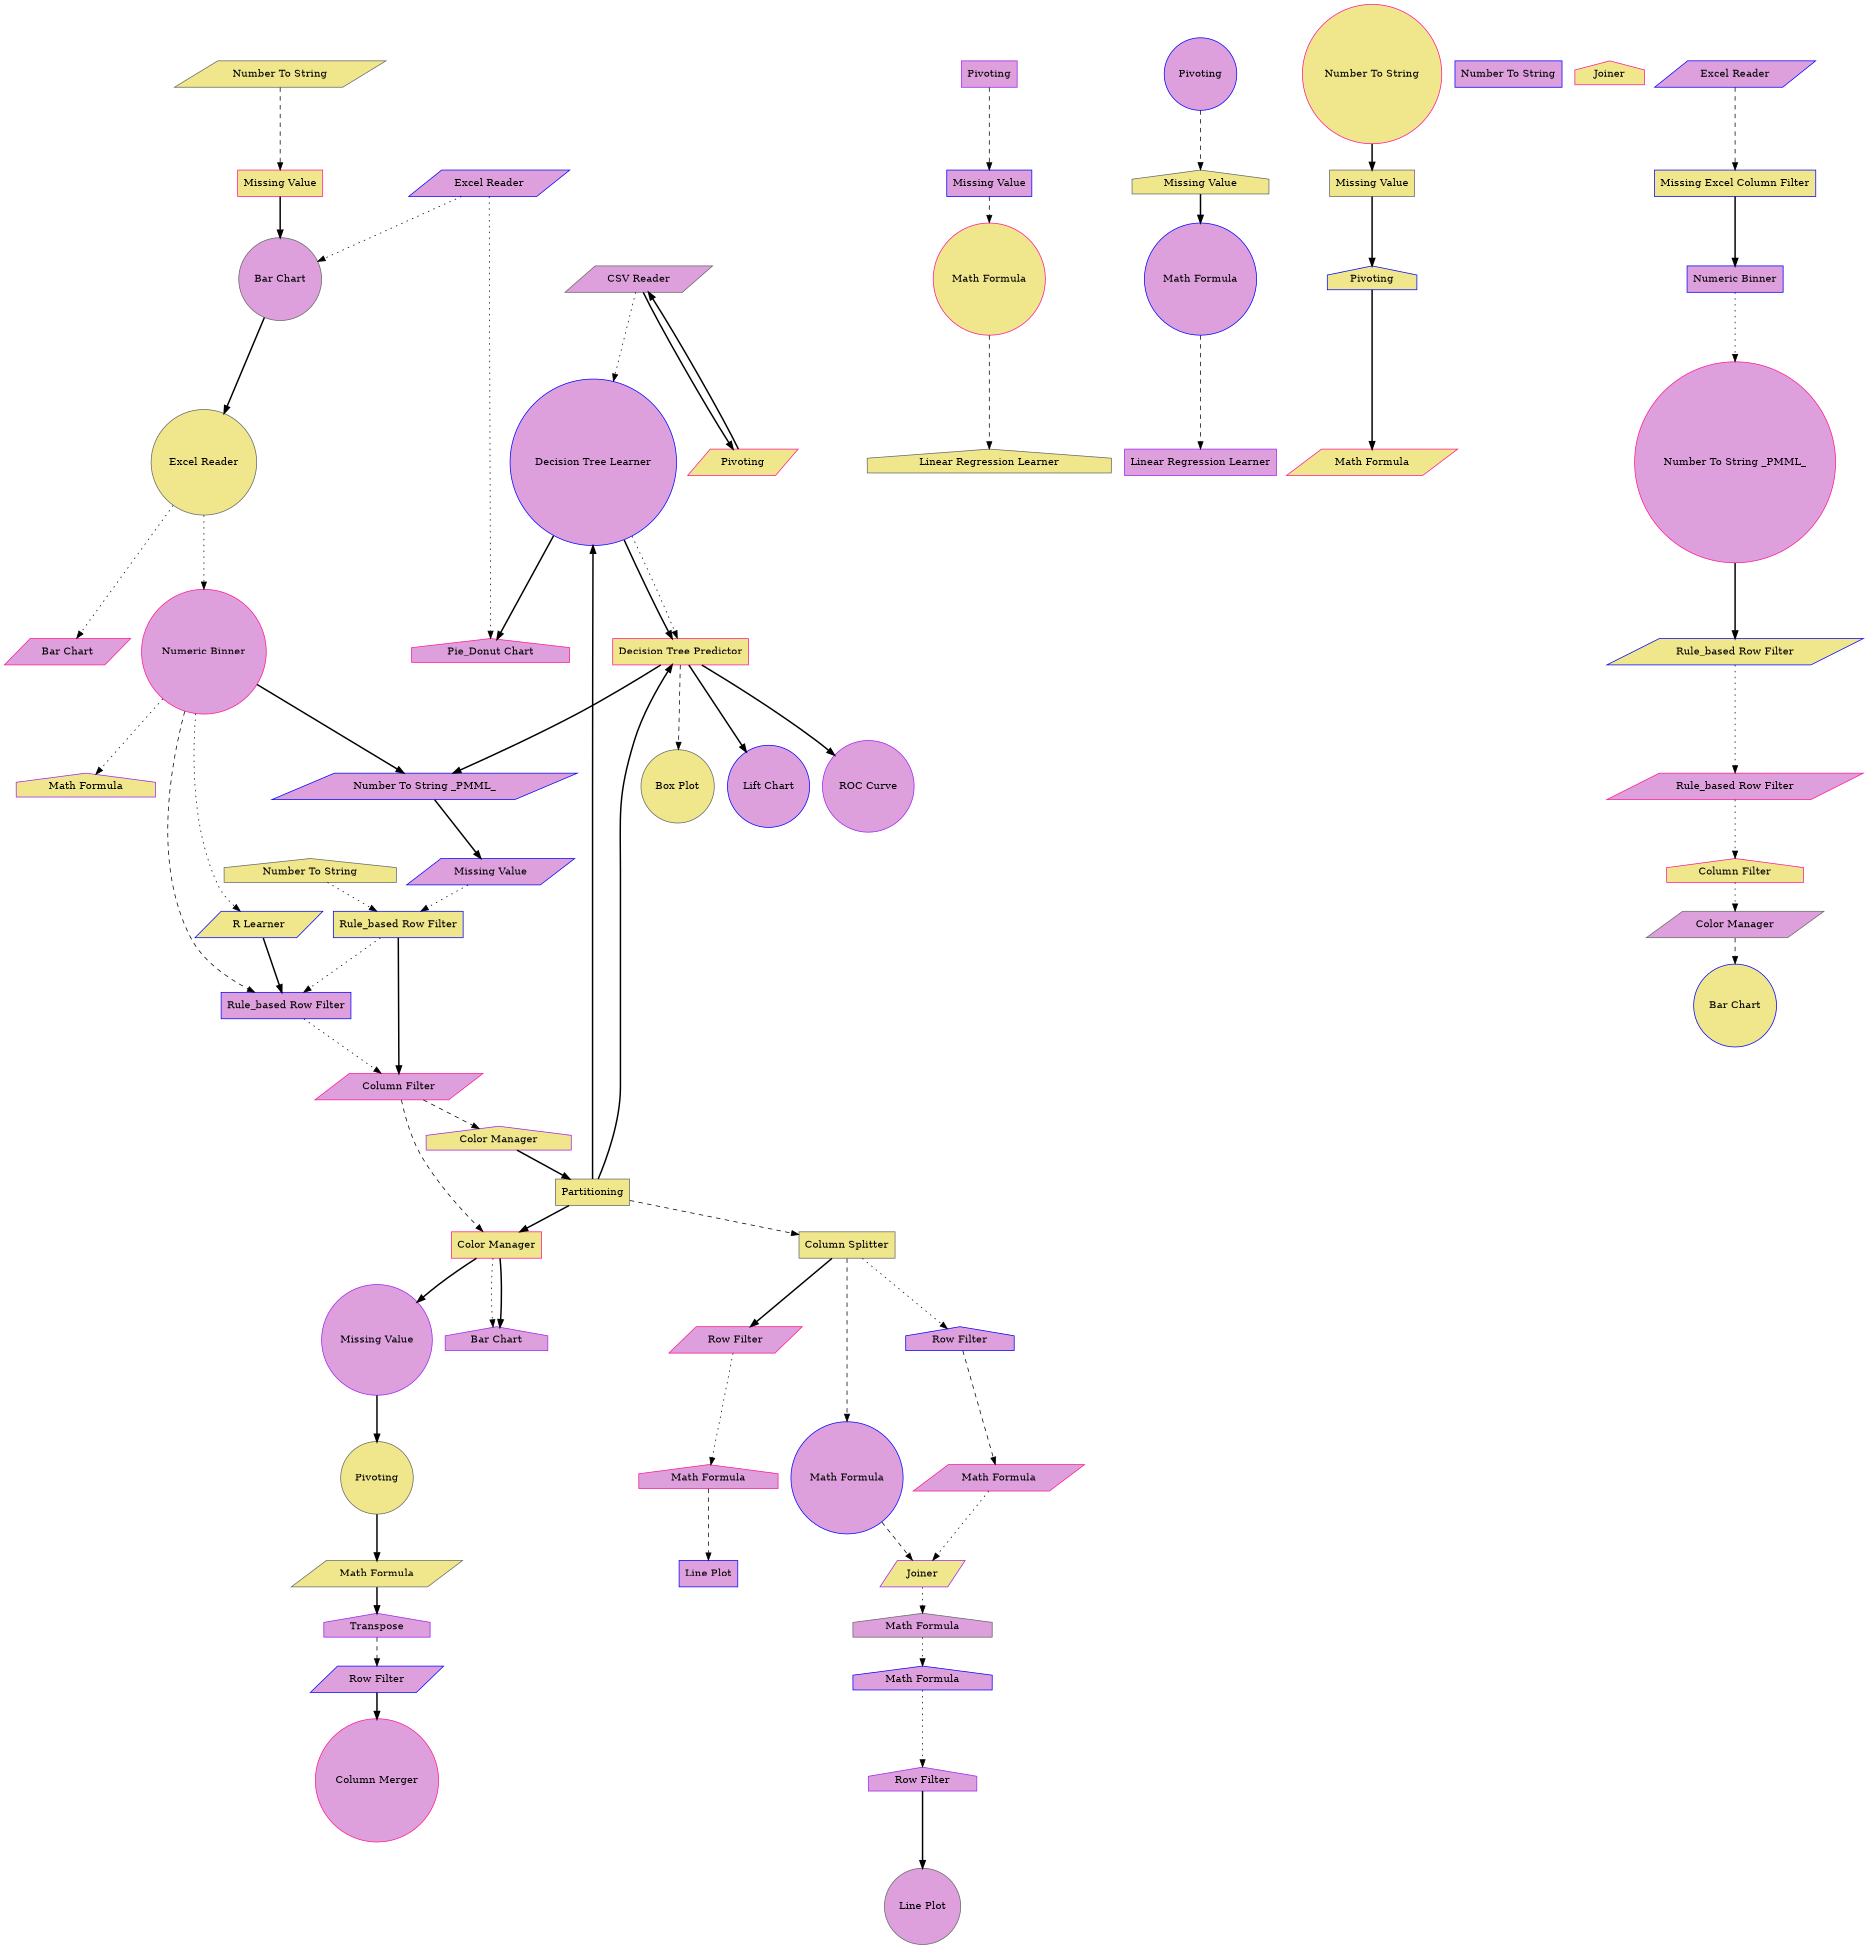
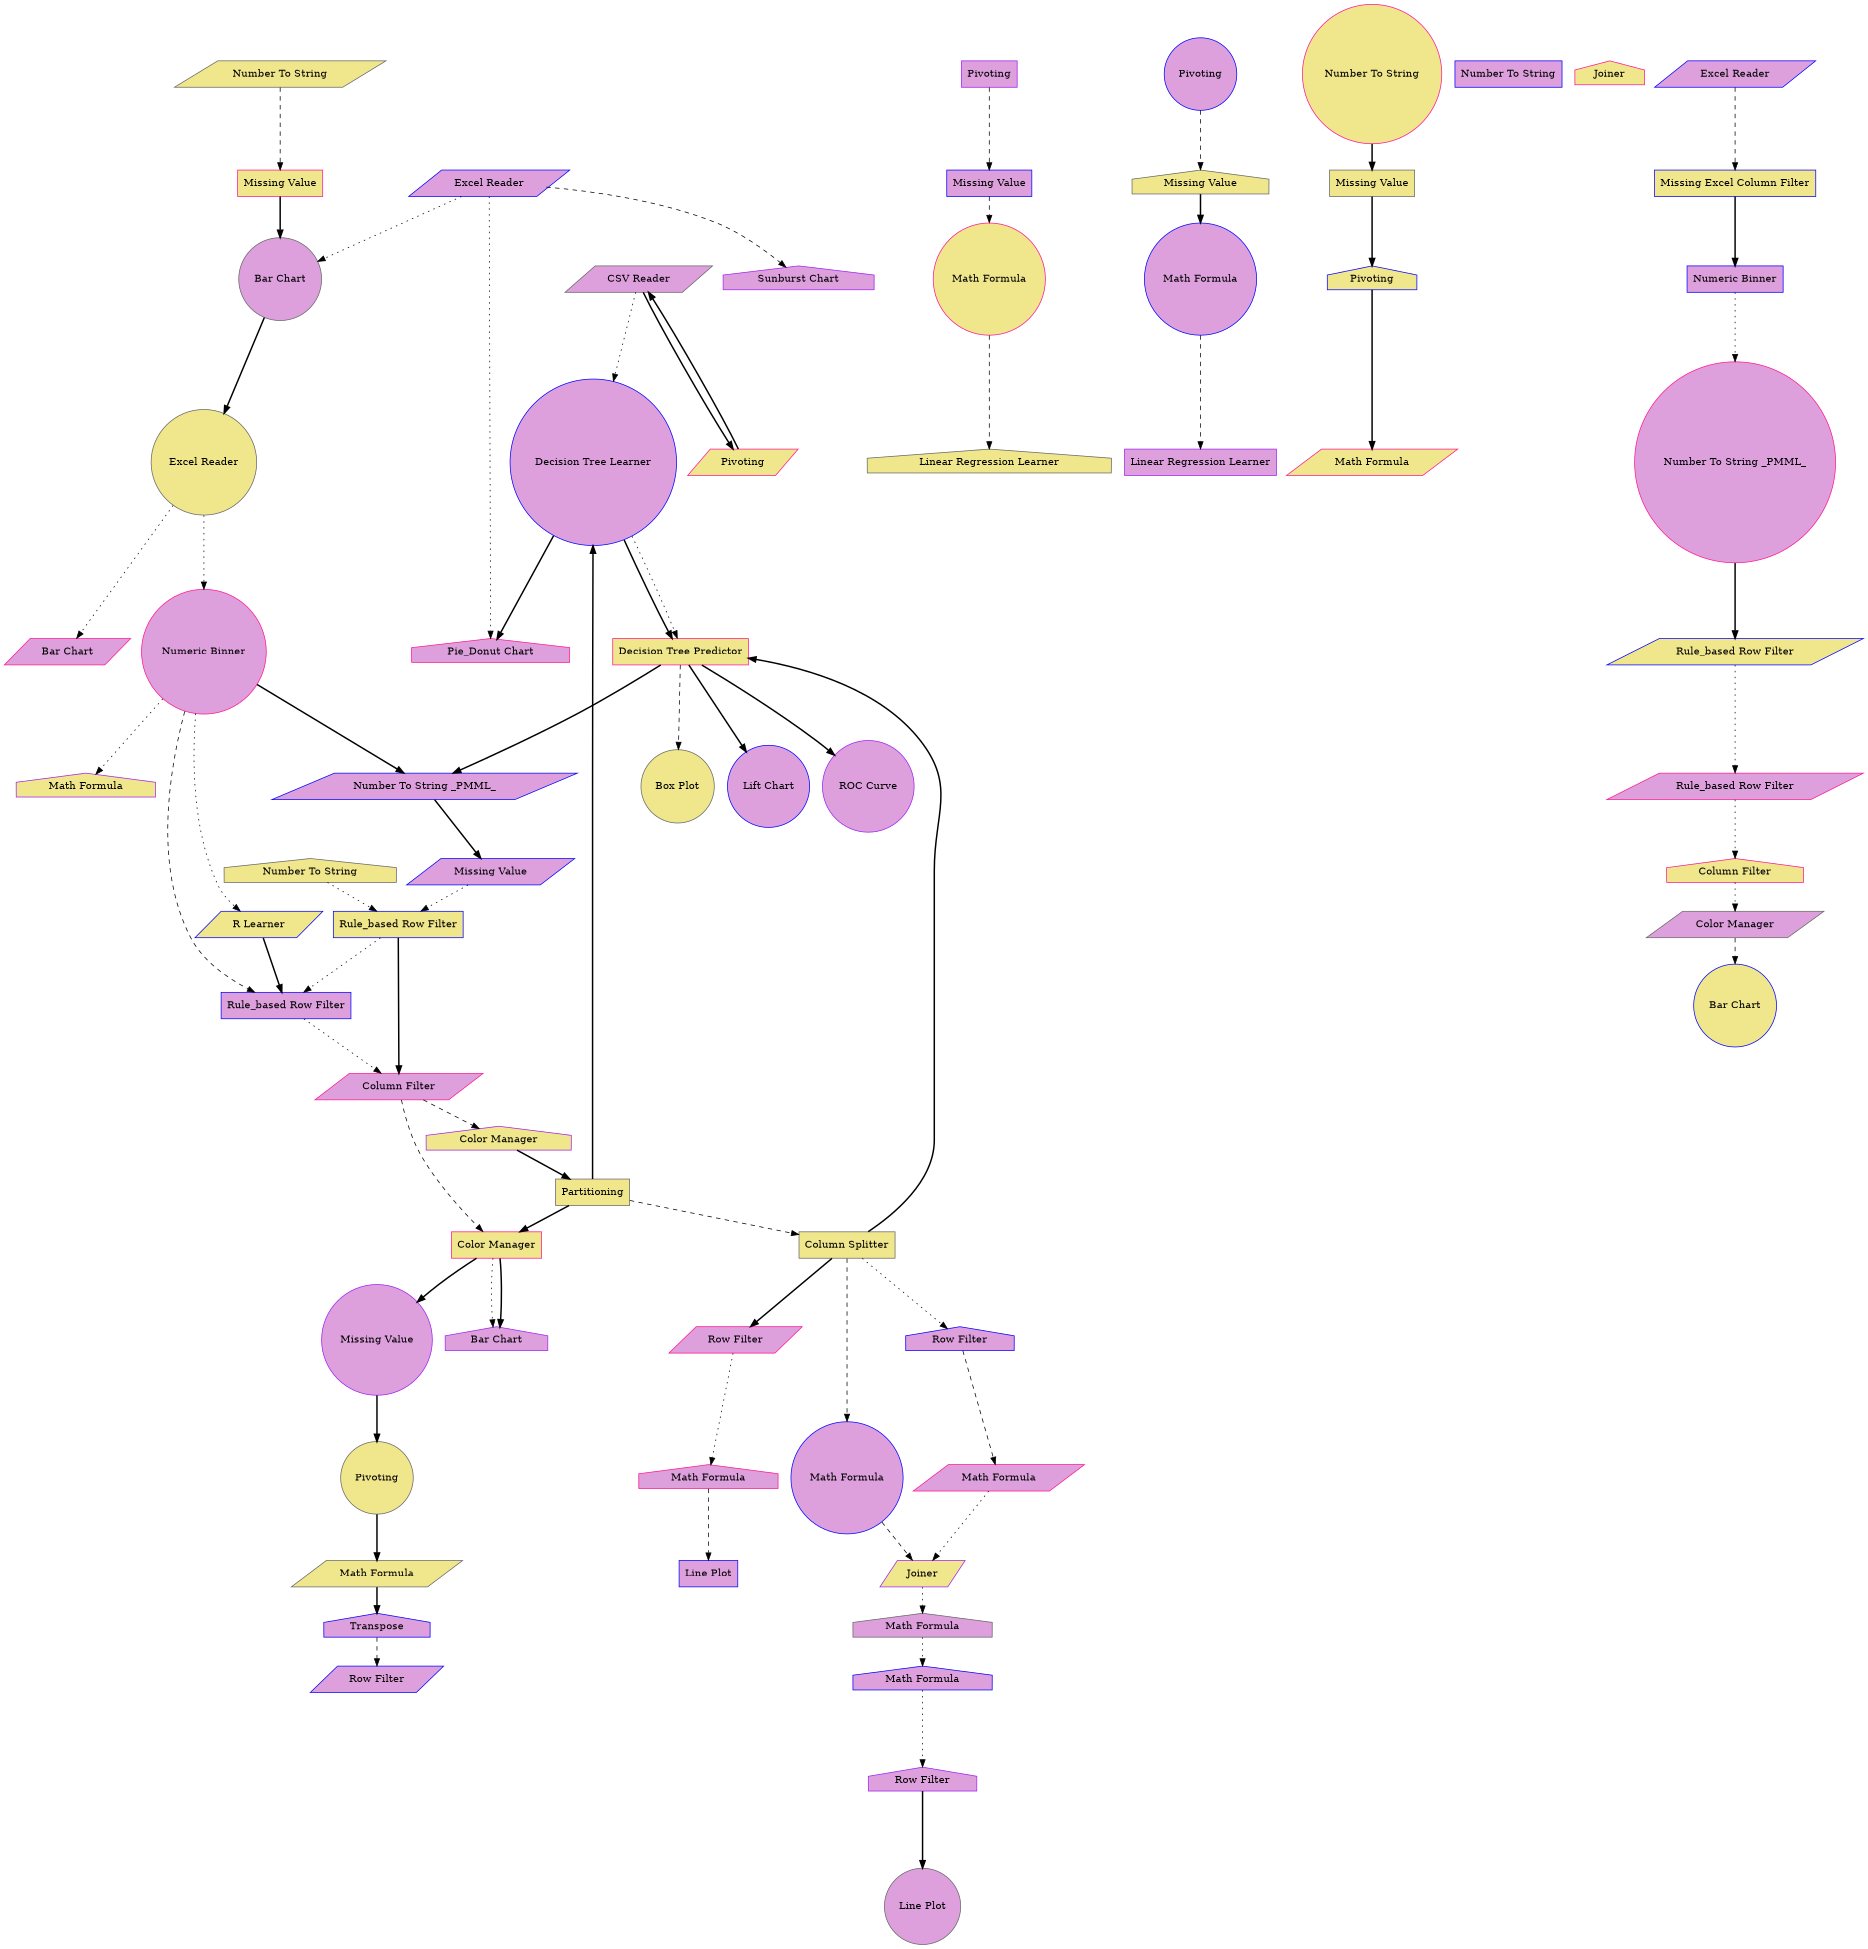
none -> (799, 279)
(620, 922) -> (934, 903)
(377, 1626) -> (377, 1626)
(377, 1780) -> none
